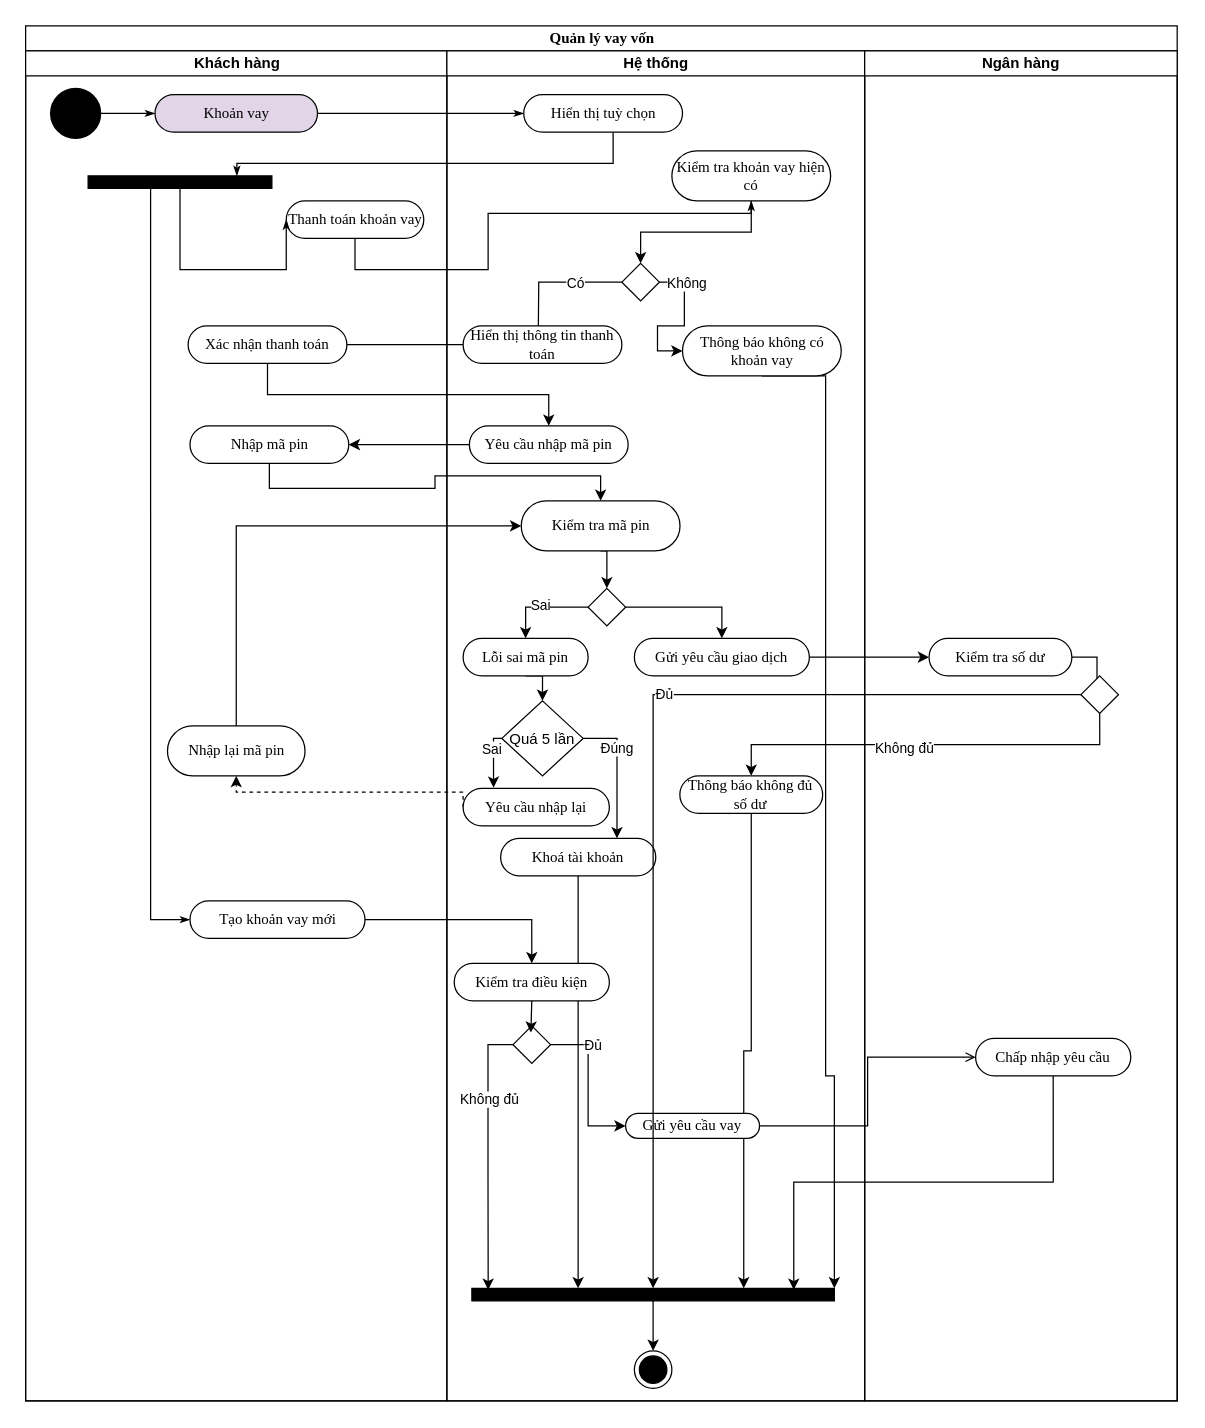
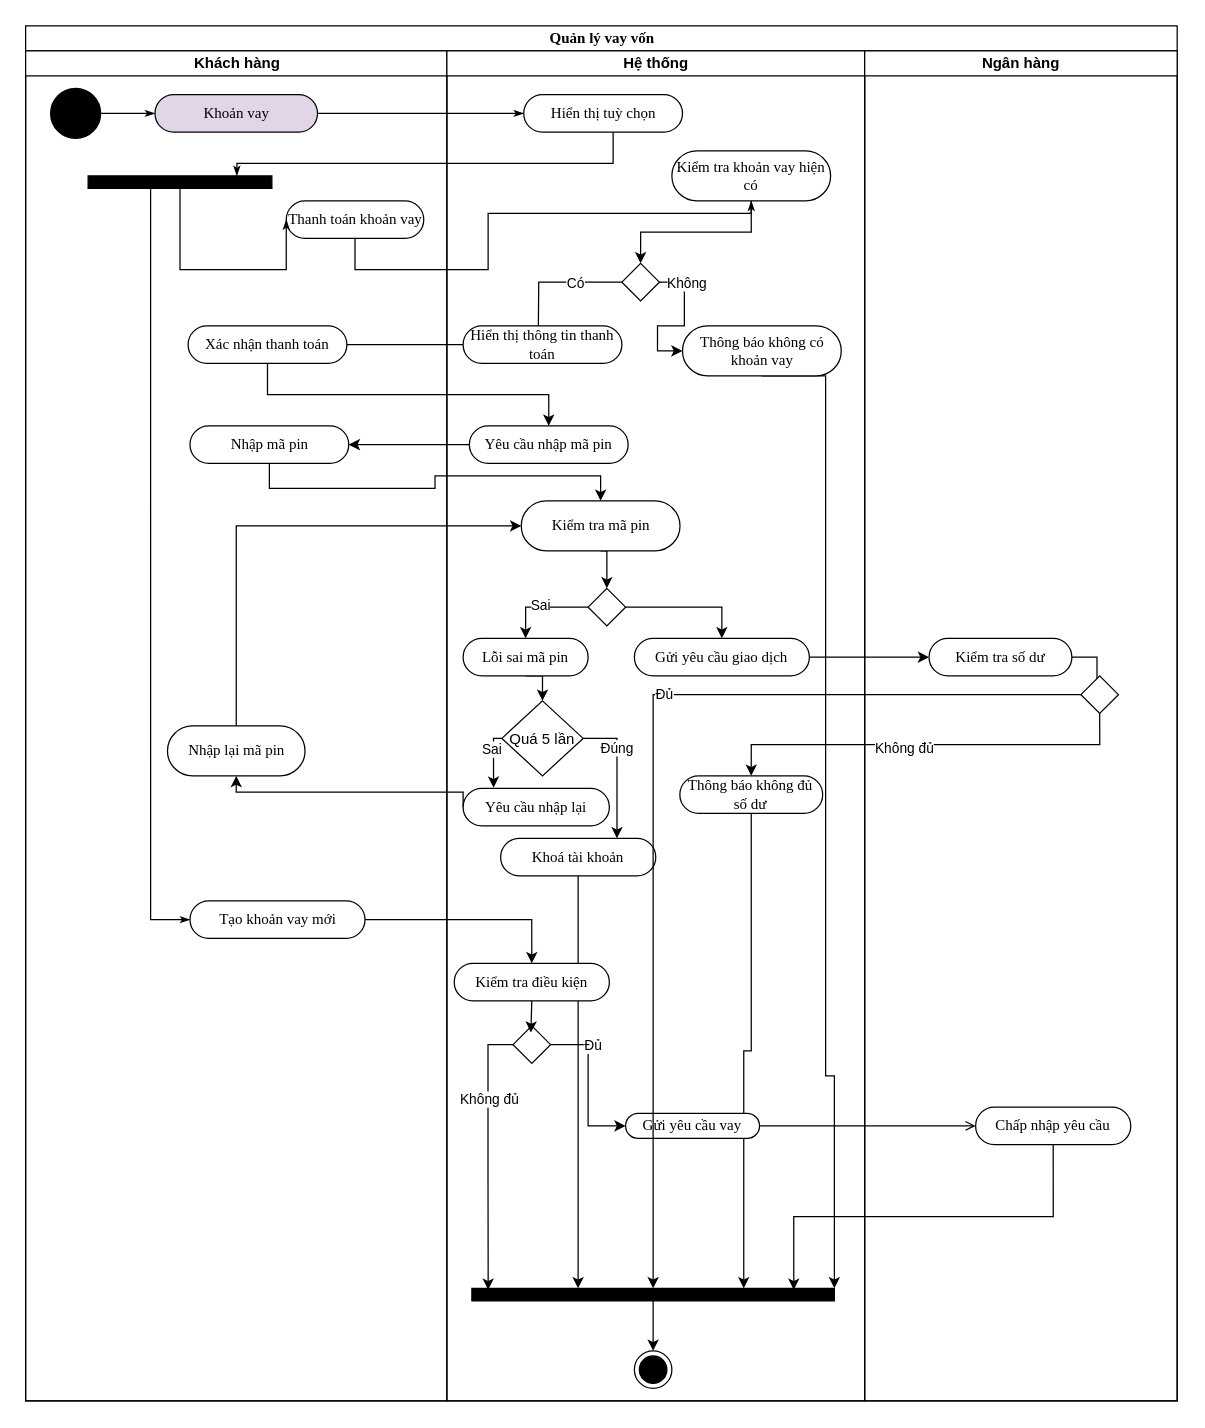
(353, 792) -> (353, 792)
(1053, 1057) -> (1053, 1126)
